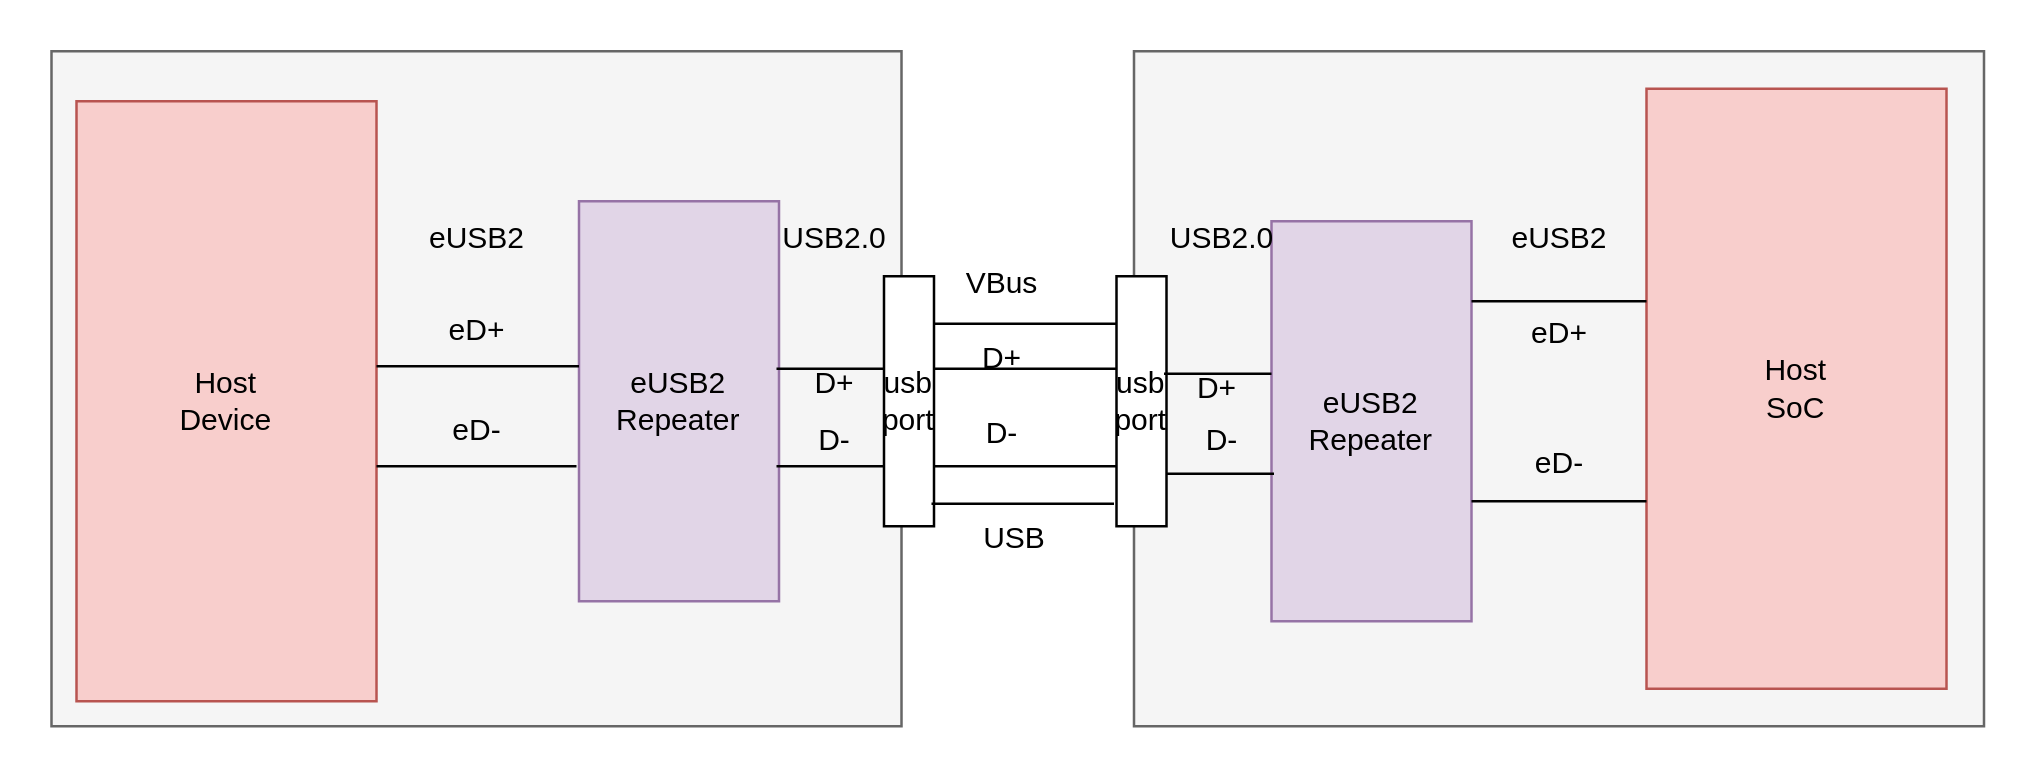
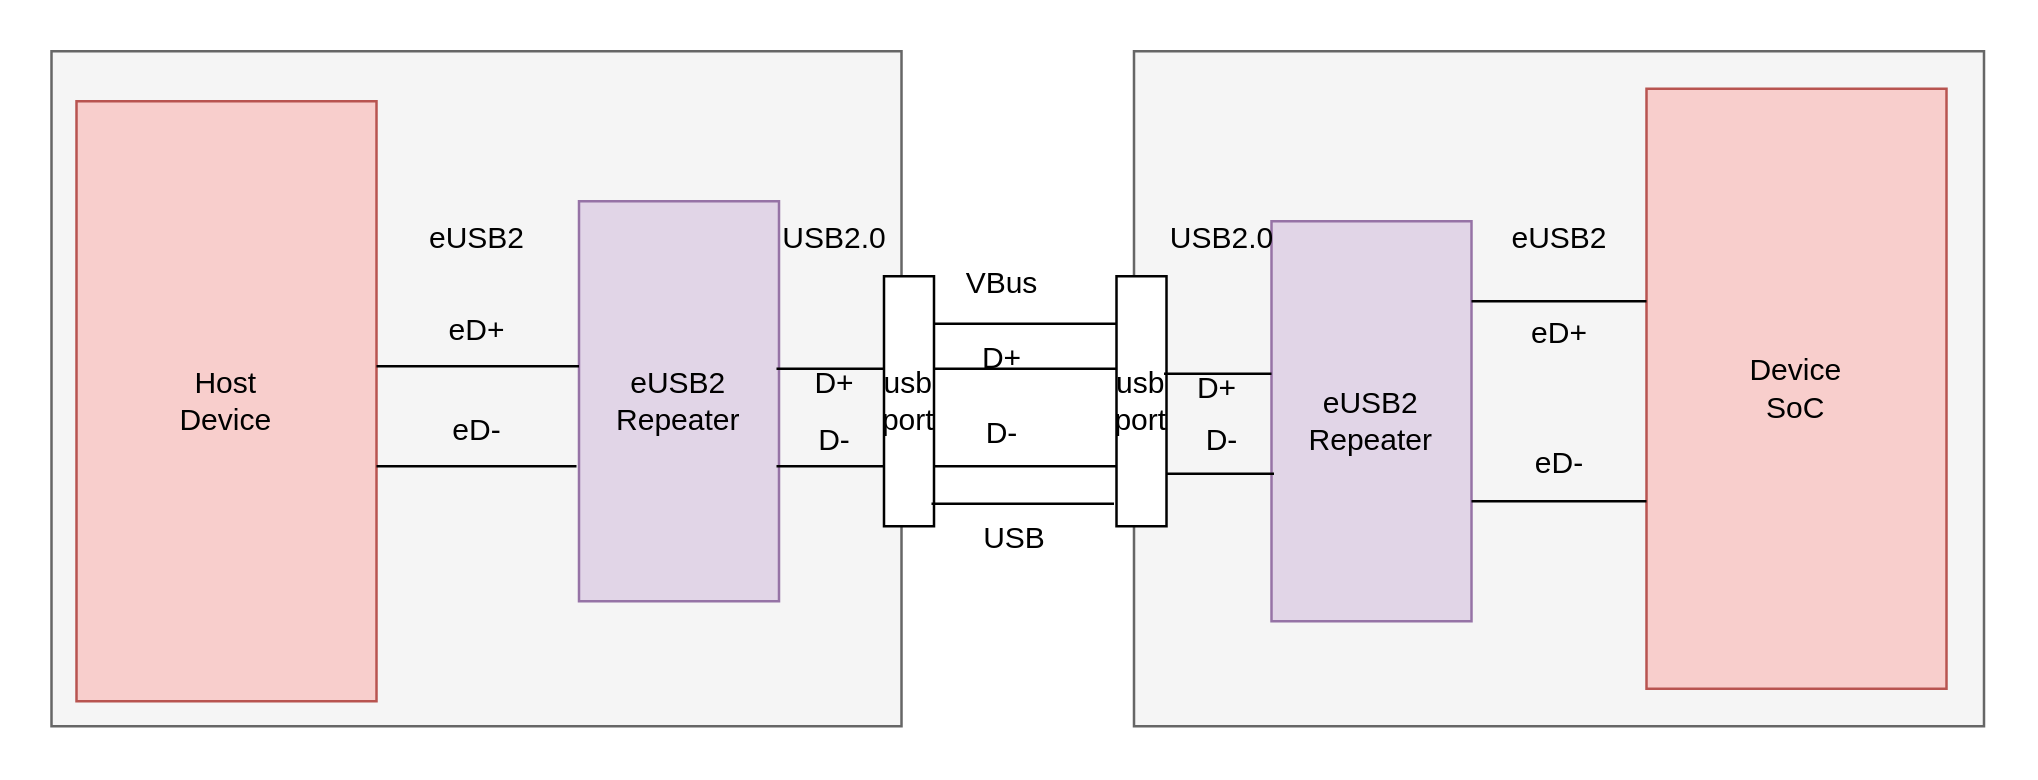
(1796, 389) -> (1796, 389)
